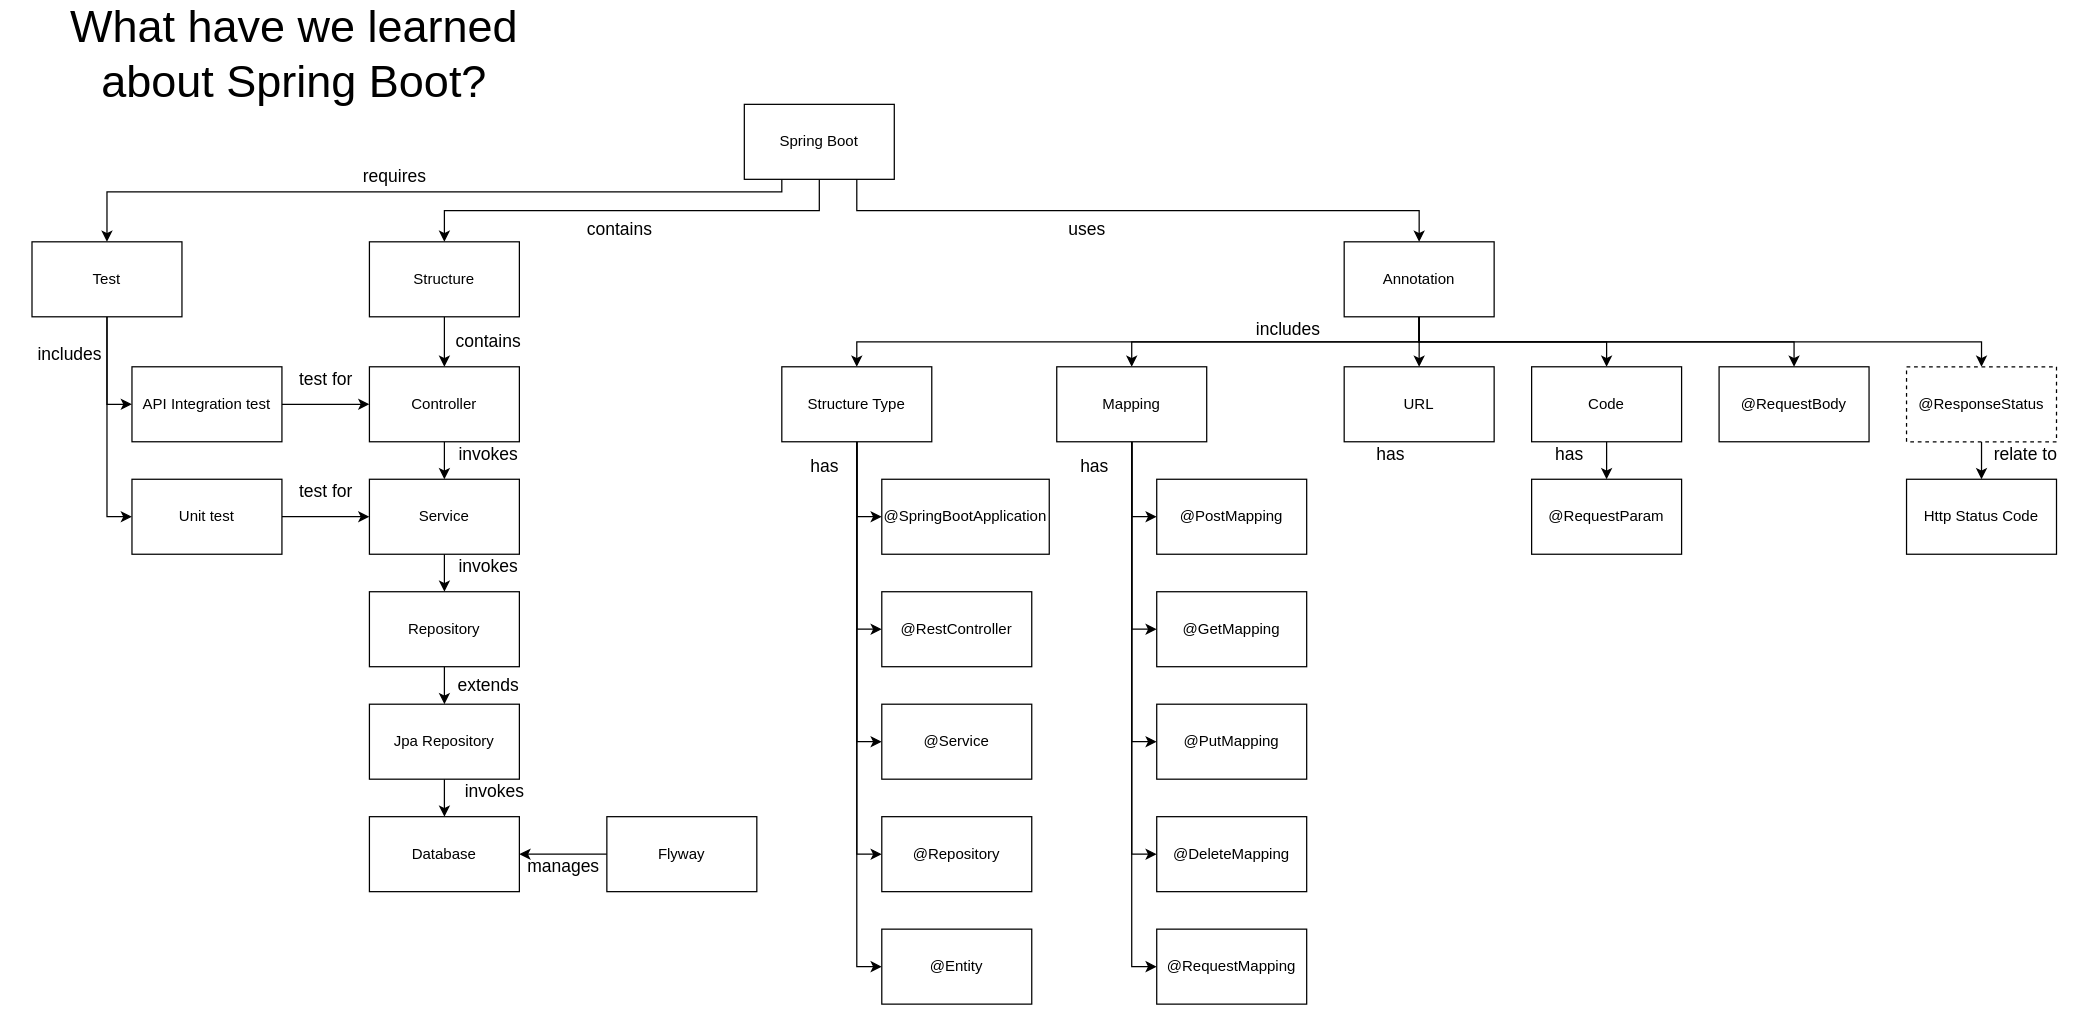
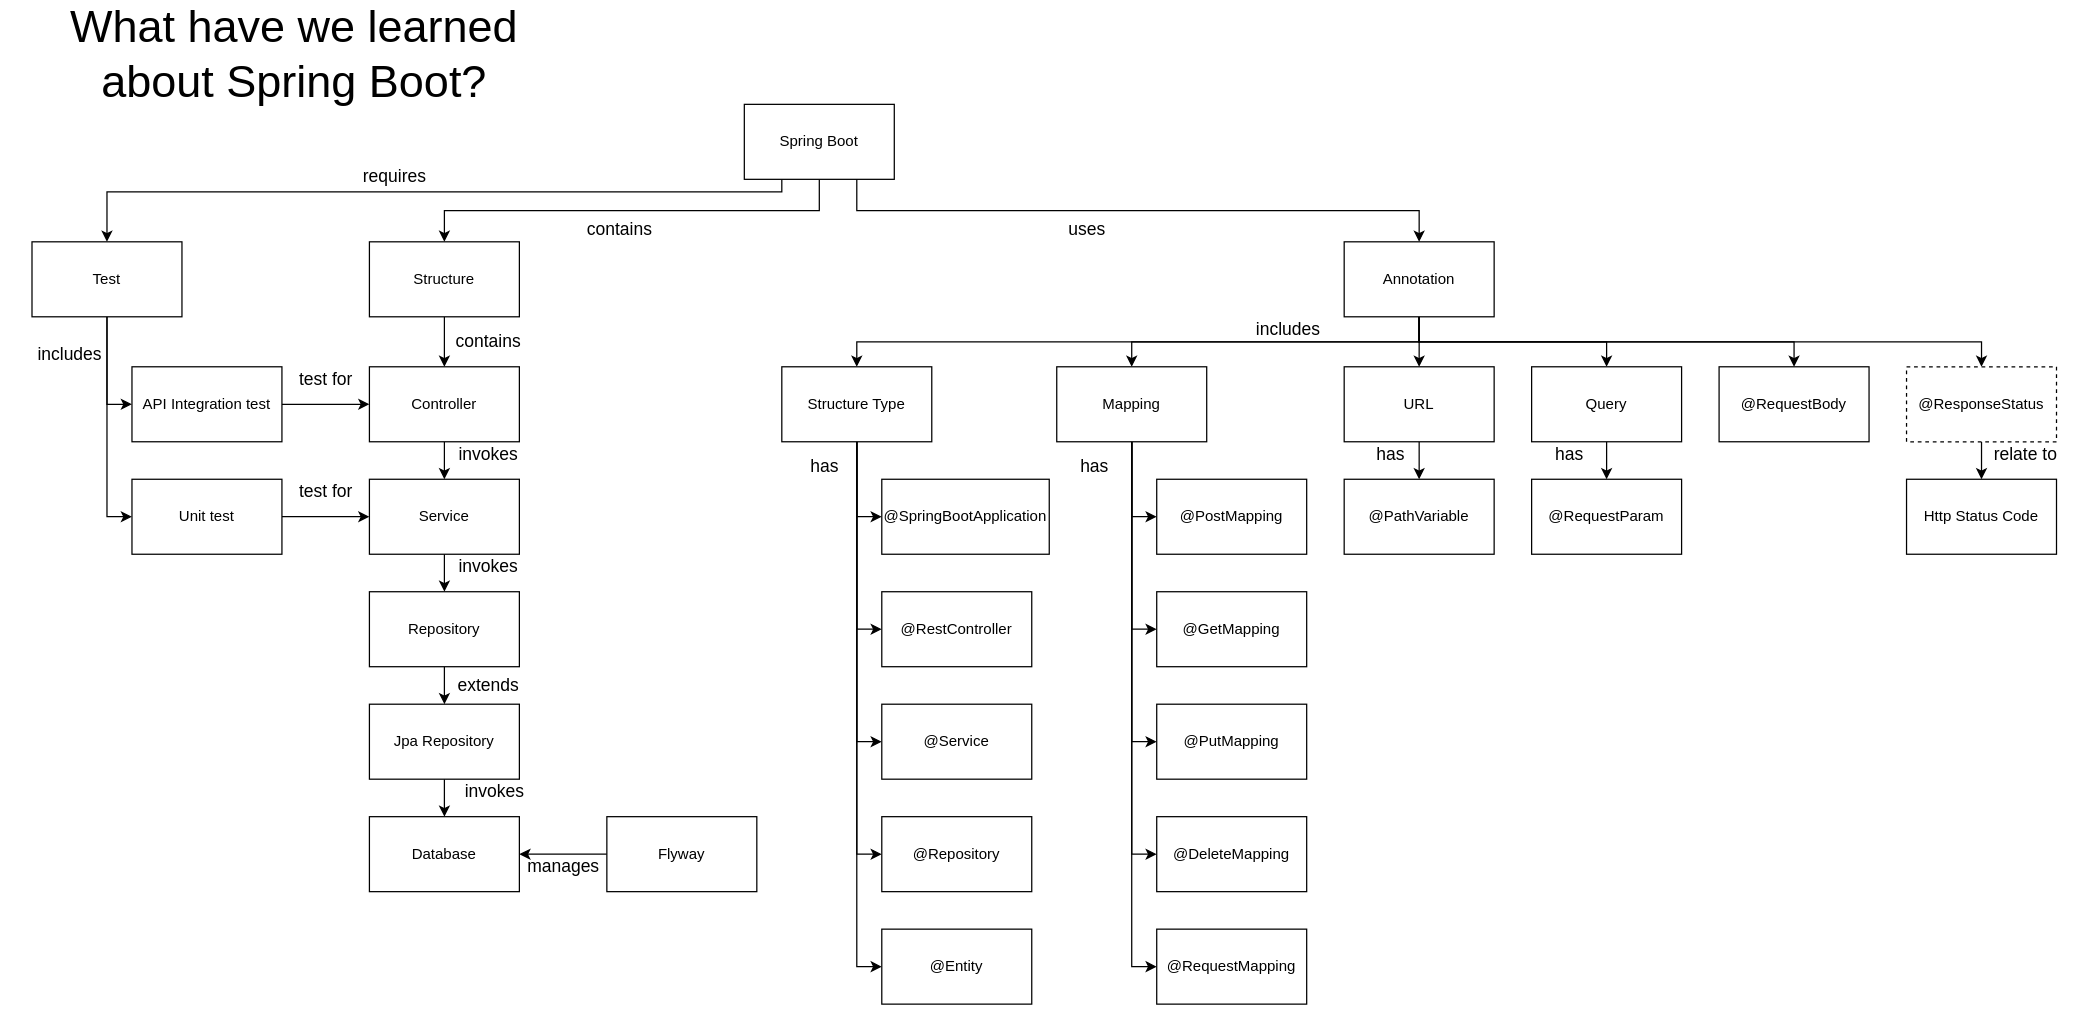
(1607, 404) -> (1607, 404)
none -> (1419, 465)
none -> (1419, 517)
